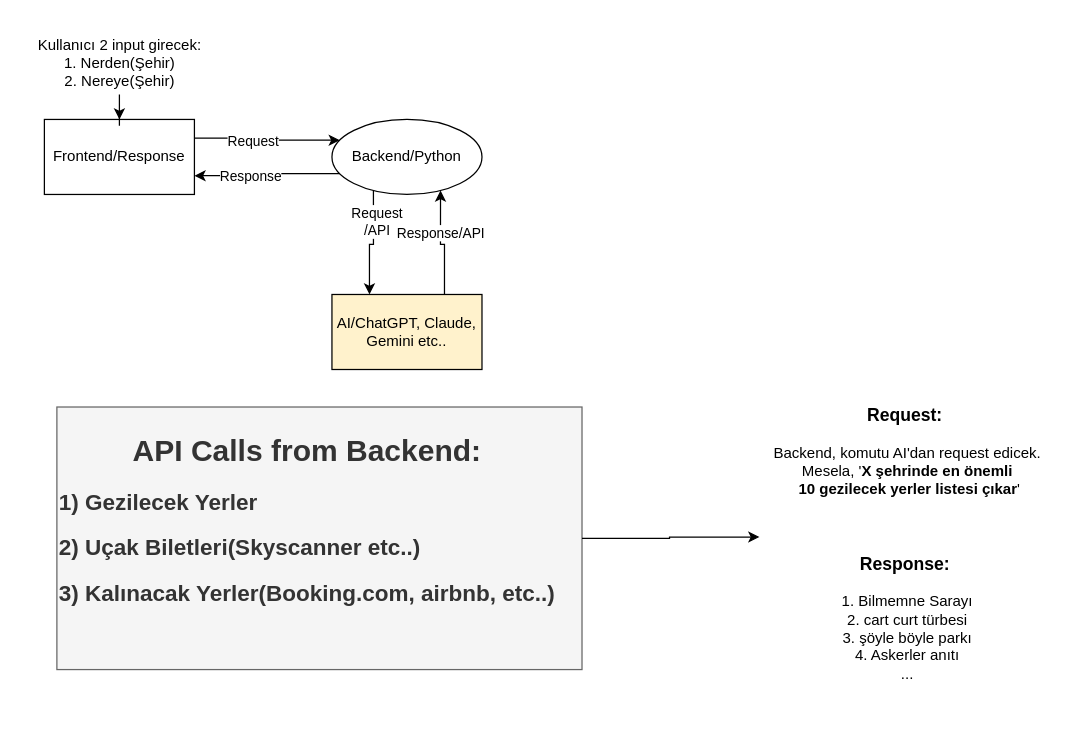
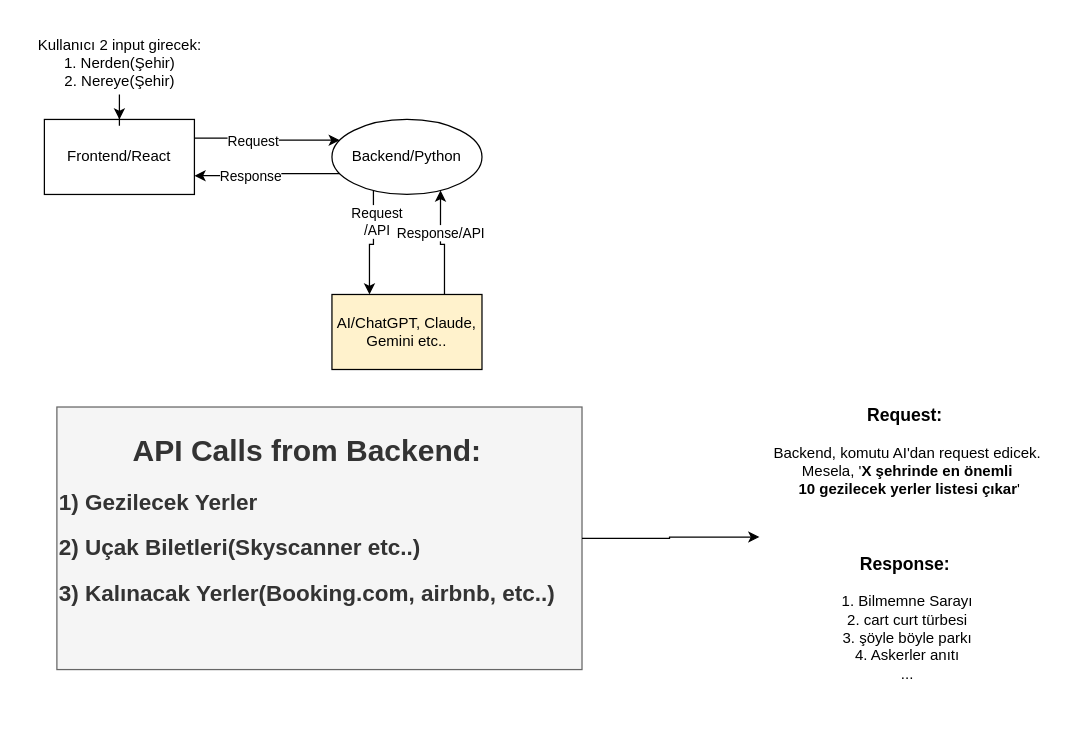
(119, 157) -> (119, 157)
